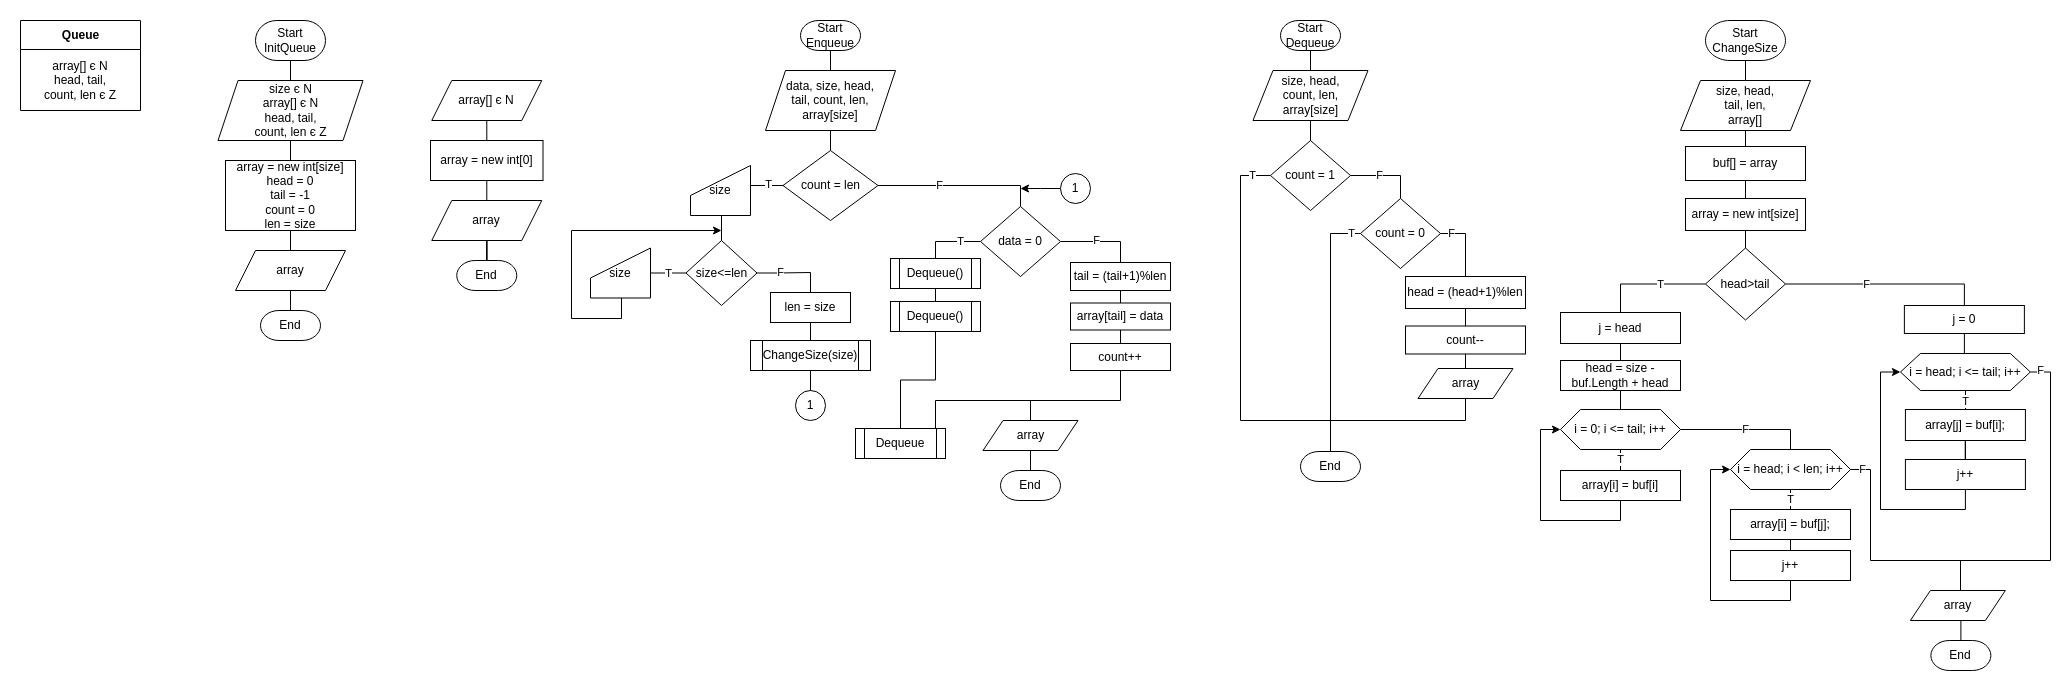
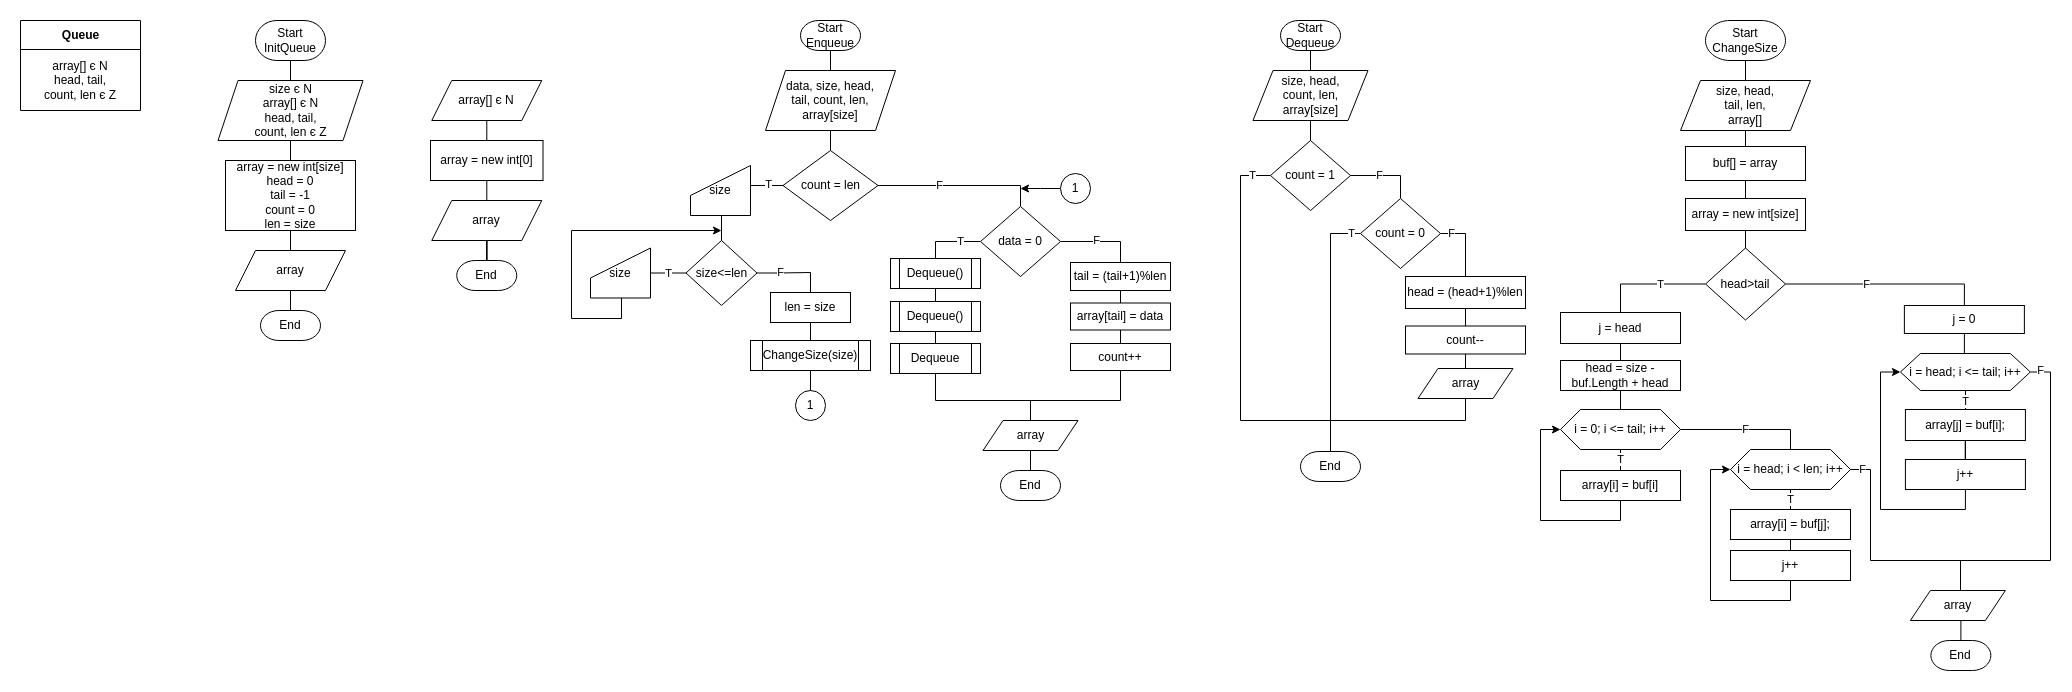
(901, 444) -> (936, 359)
